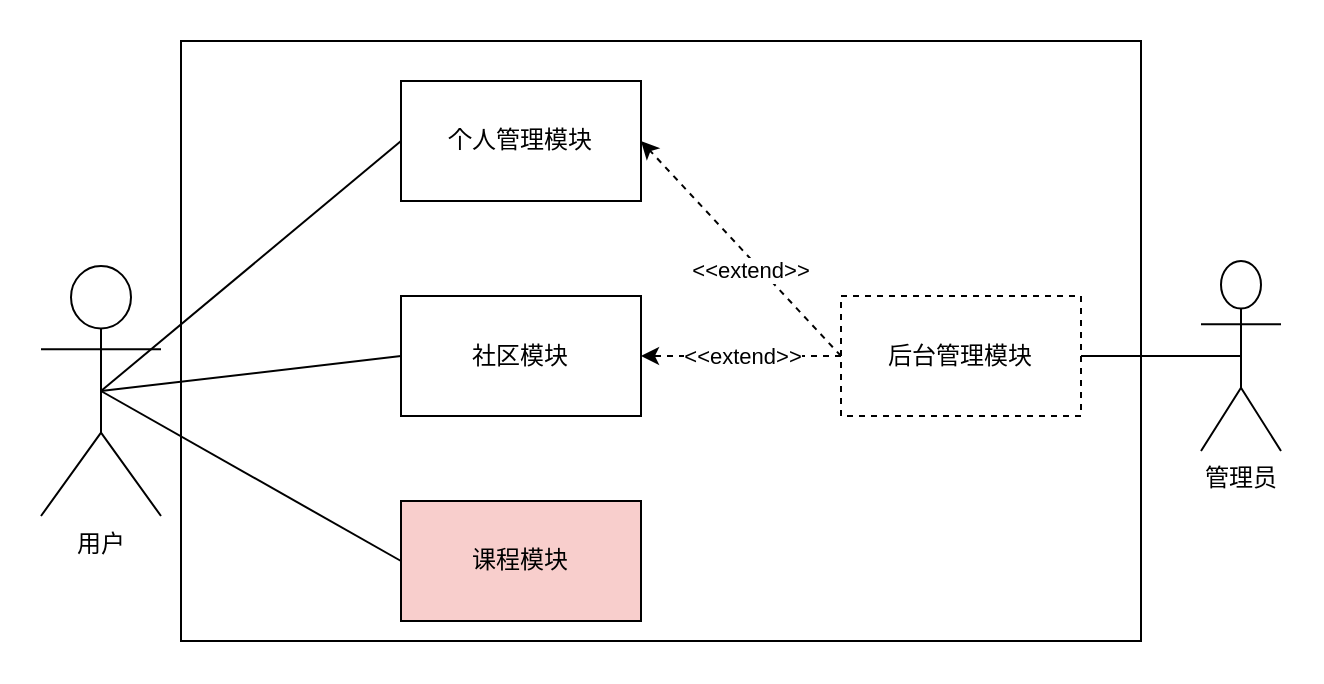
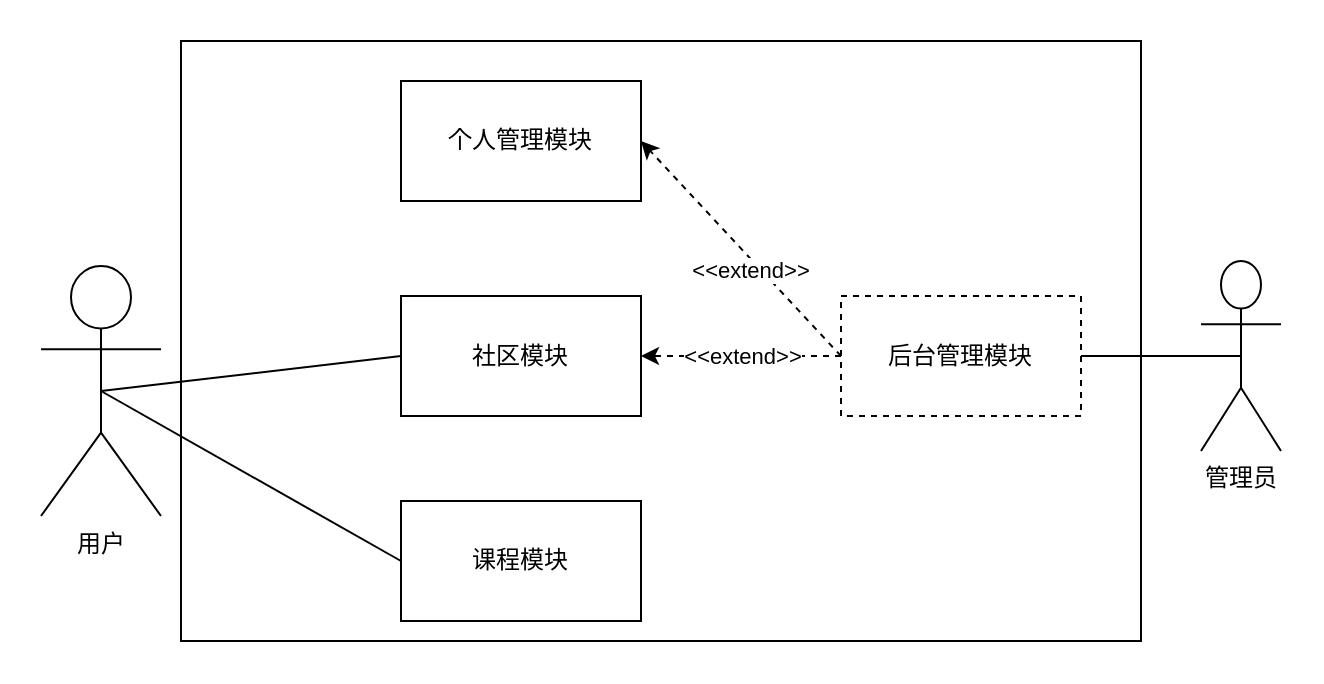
(278, 244) -> none
(521, 561) -> (521, 561)
